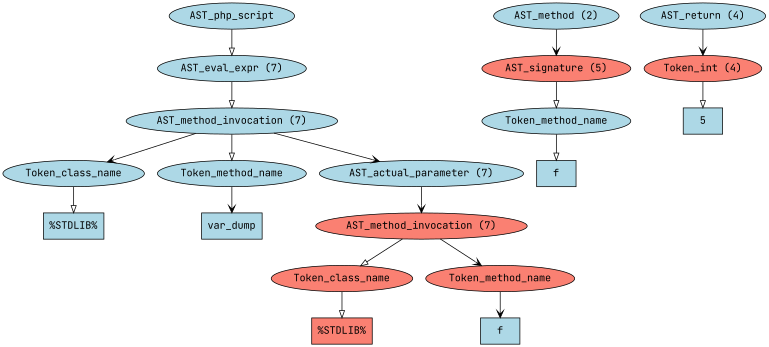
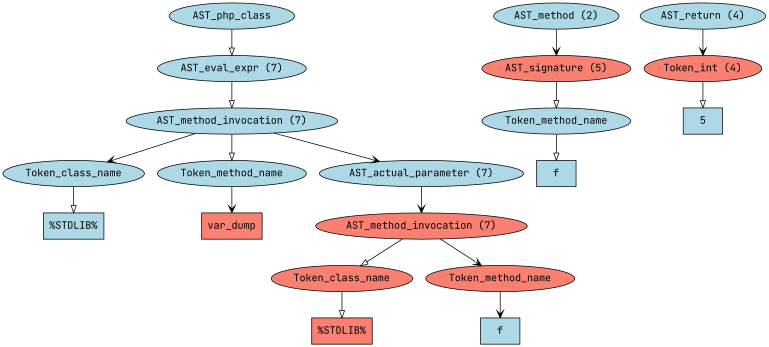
(232, 16) -> (232, 16)
(232, 226) -> (232, 226)
